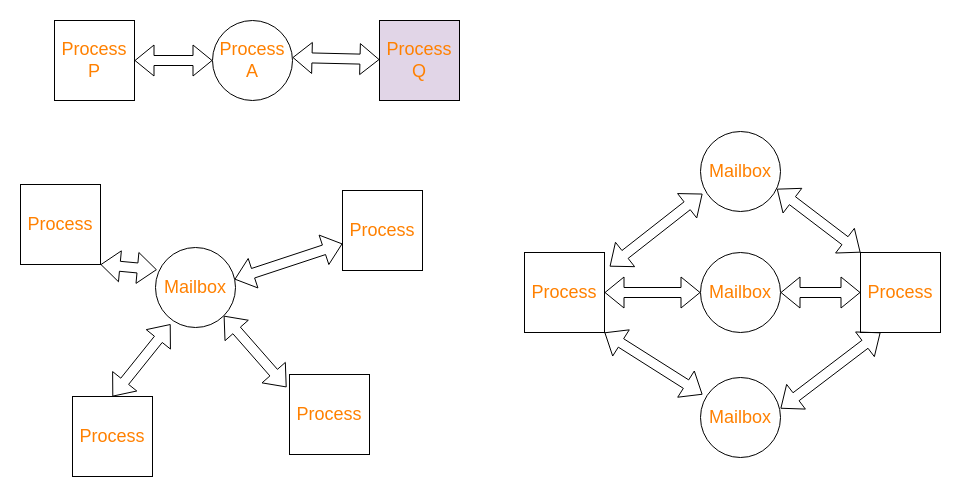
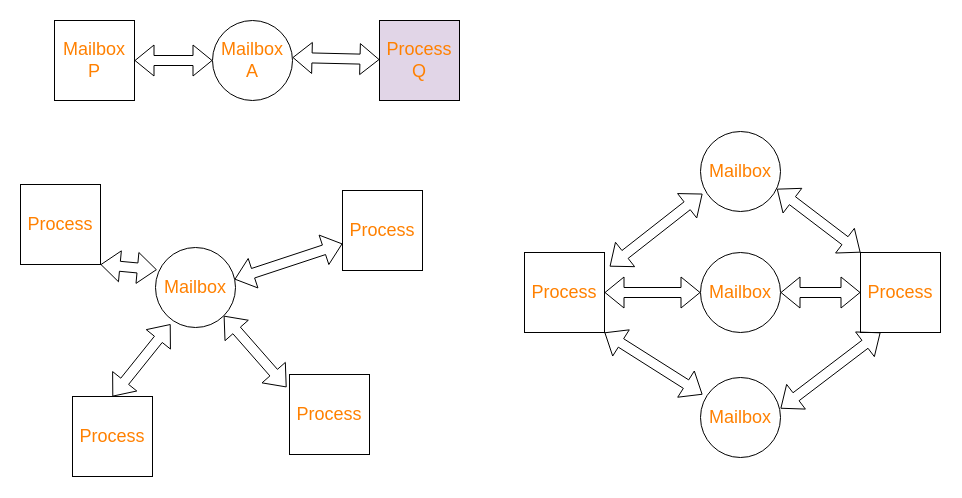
(95, 61) -> (95, 61)
(253, 61) -> (253, 61)
